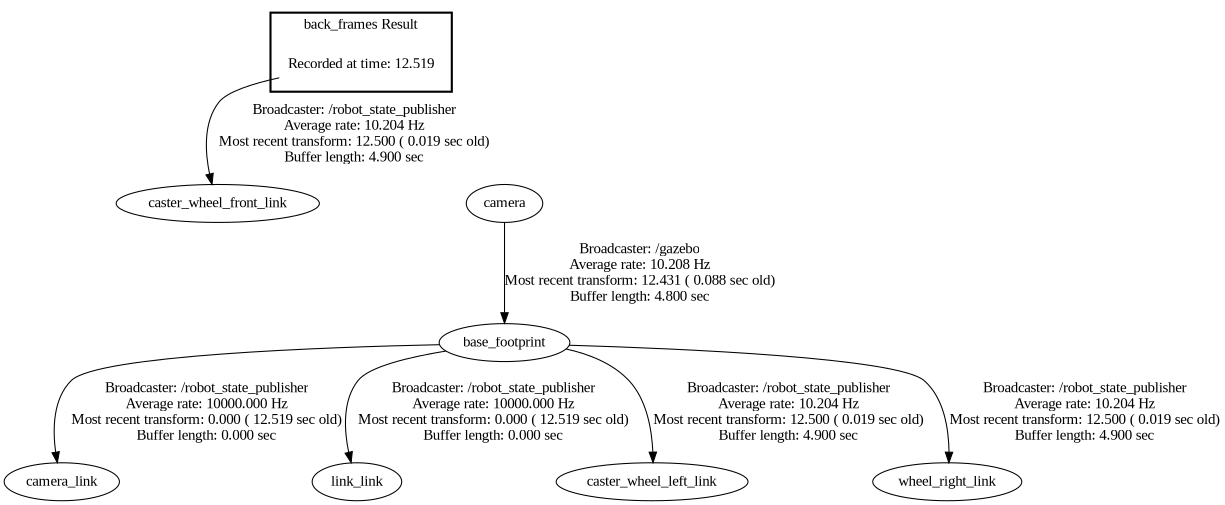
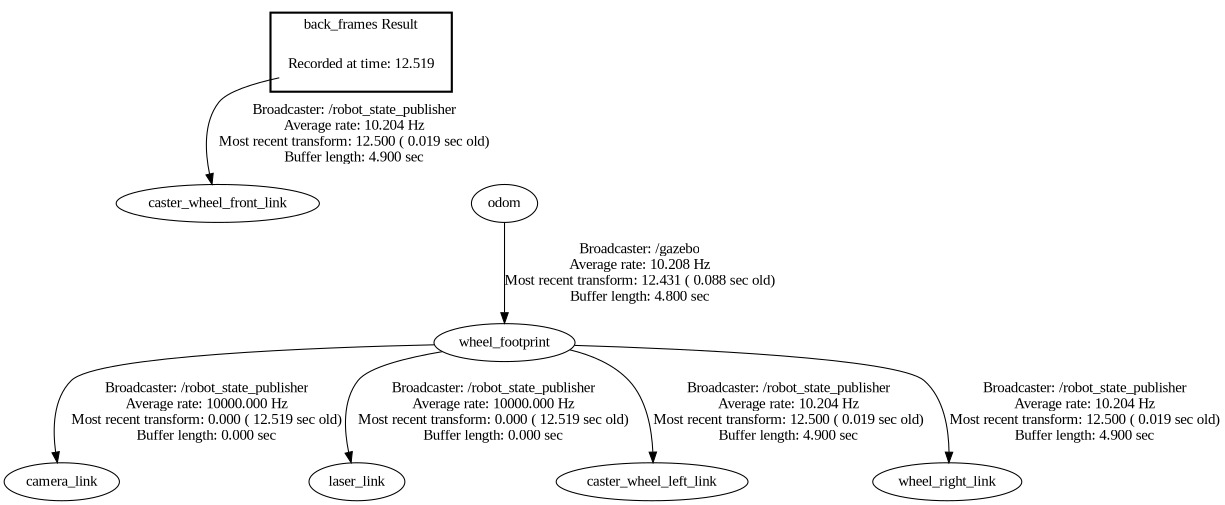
(505, 203) -> (505, 203)
(505, 343) -> (505, 343)
(357, 482) -> (357, 482)
